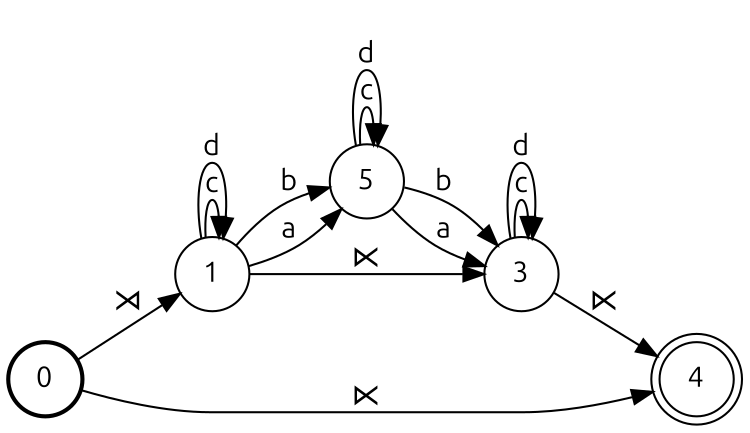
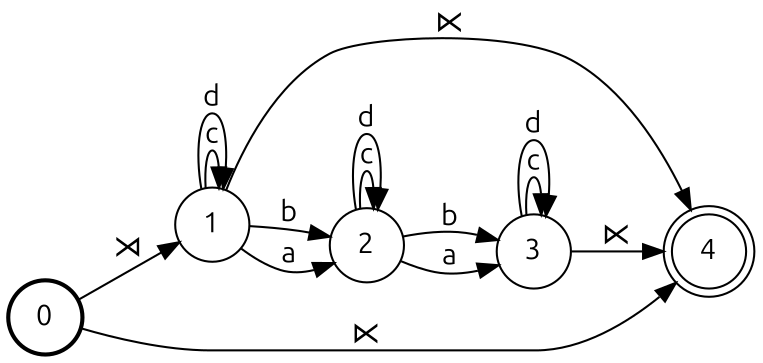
(367, 181) -> (367, 245)
(356, 274) -> (451, 38)
